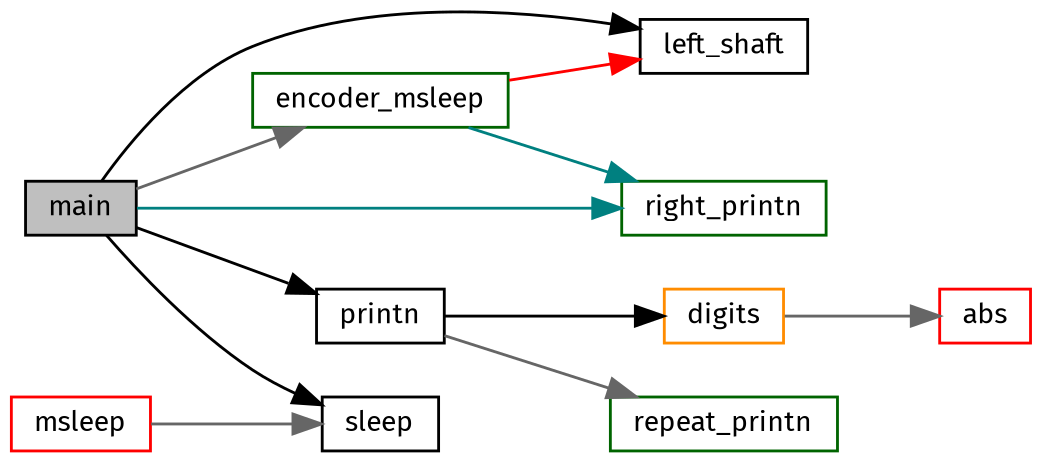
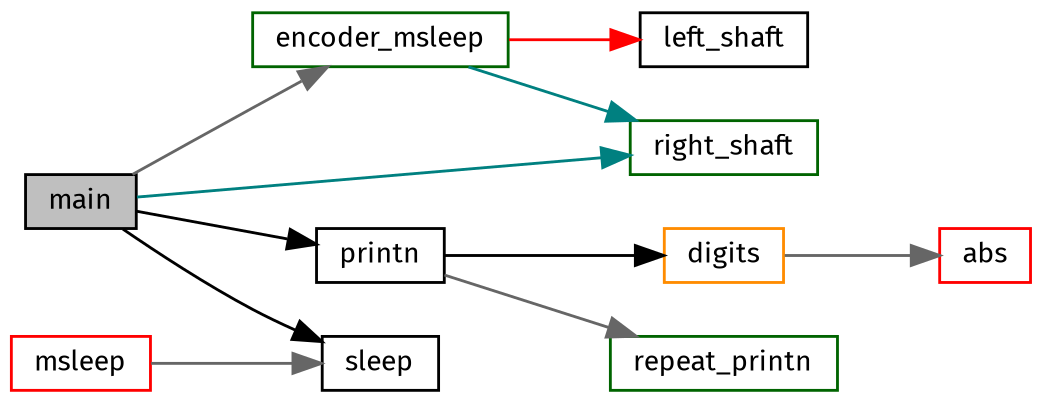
(329, 25) -> none
(724, 208) -> (724, 148)
